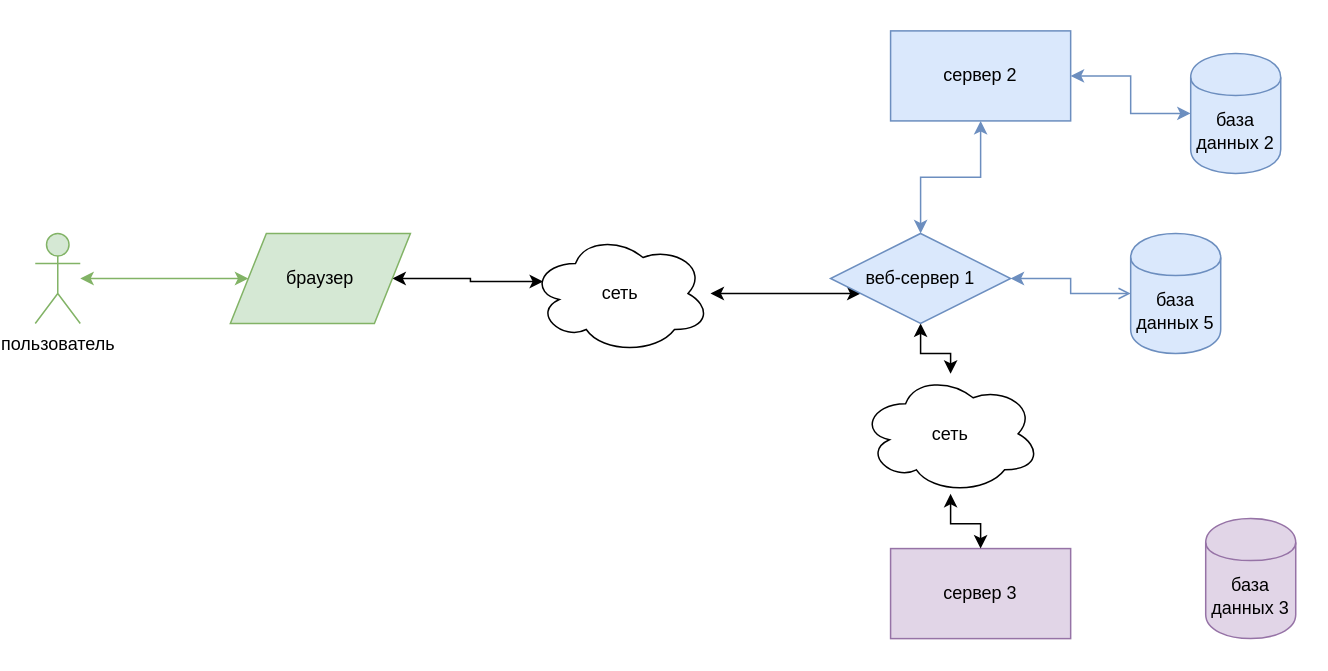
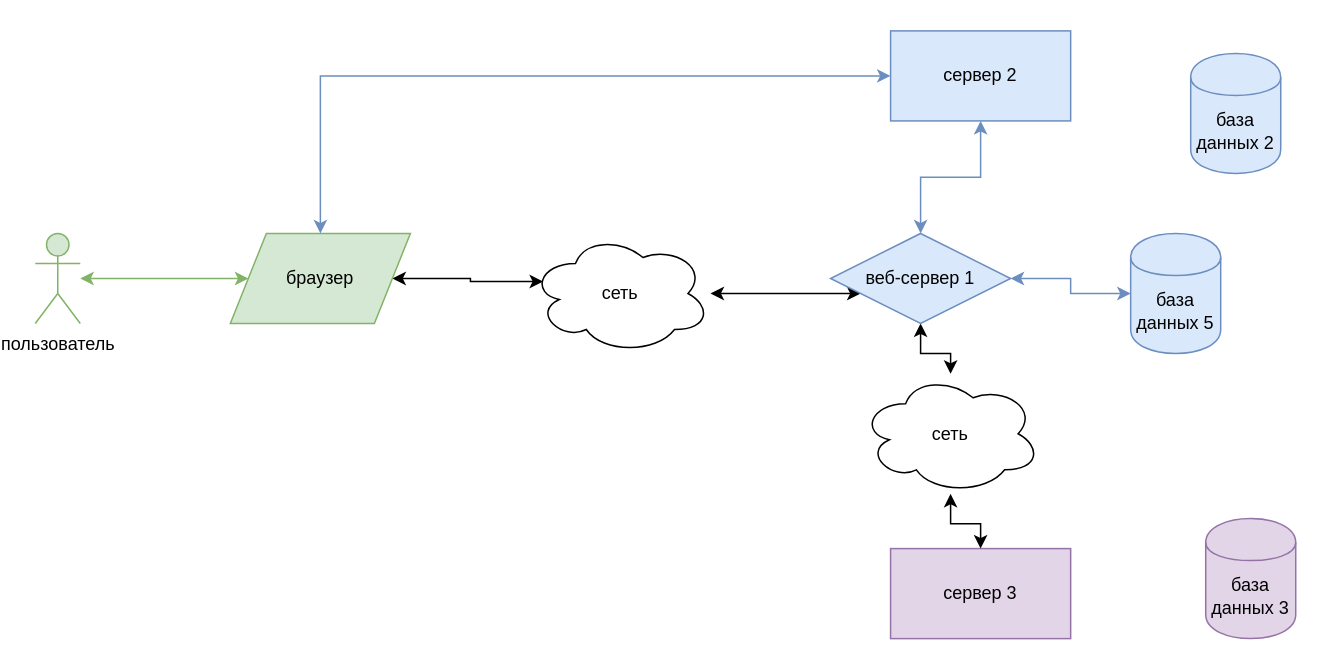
(1130, 94) -> (527, 76)
(1121, 293) -> (1119, 293)
